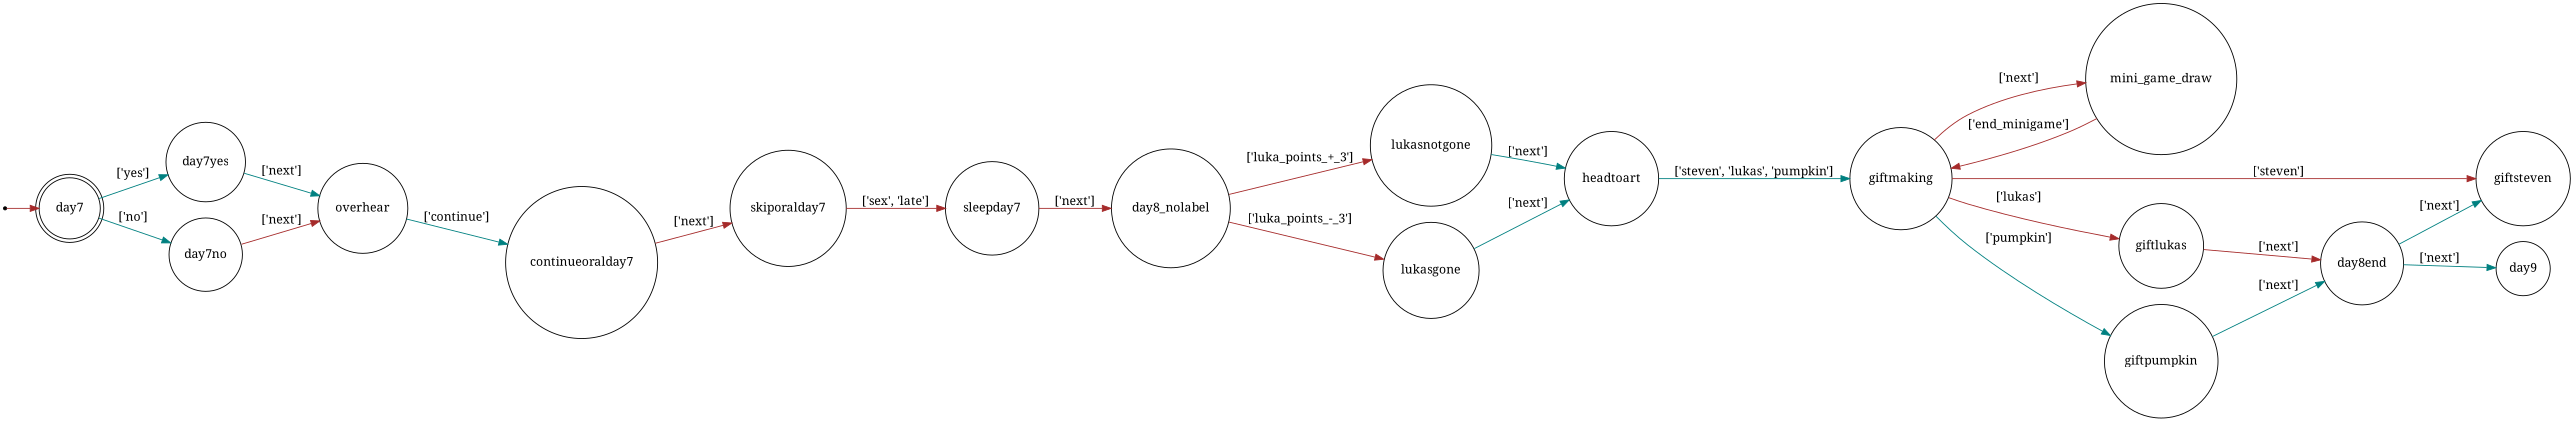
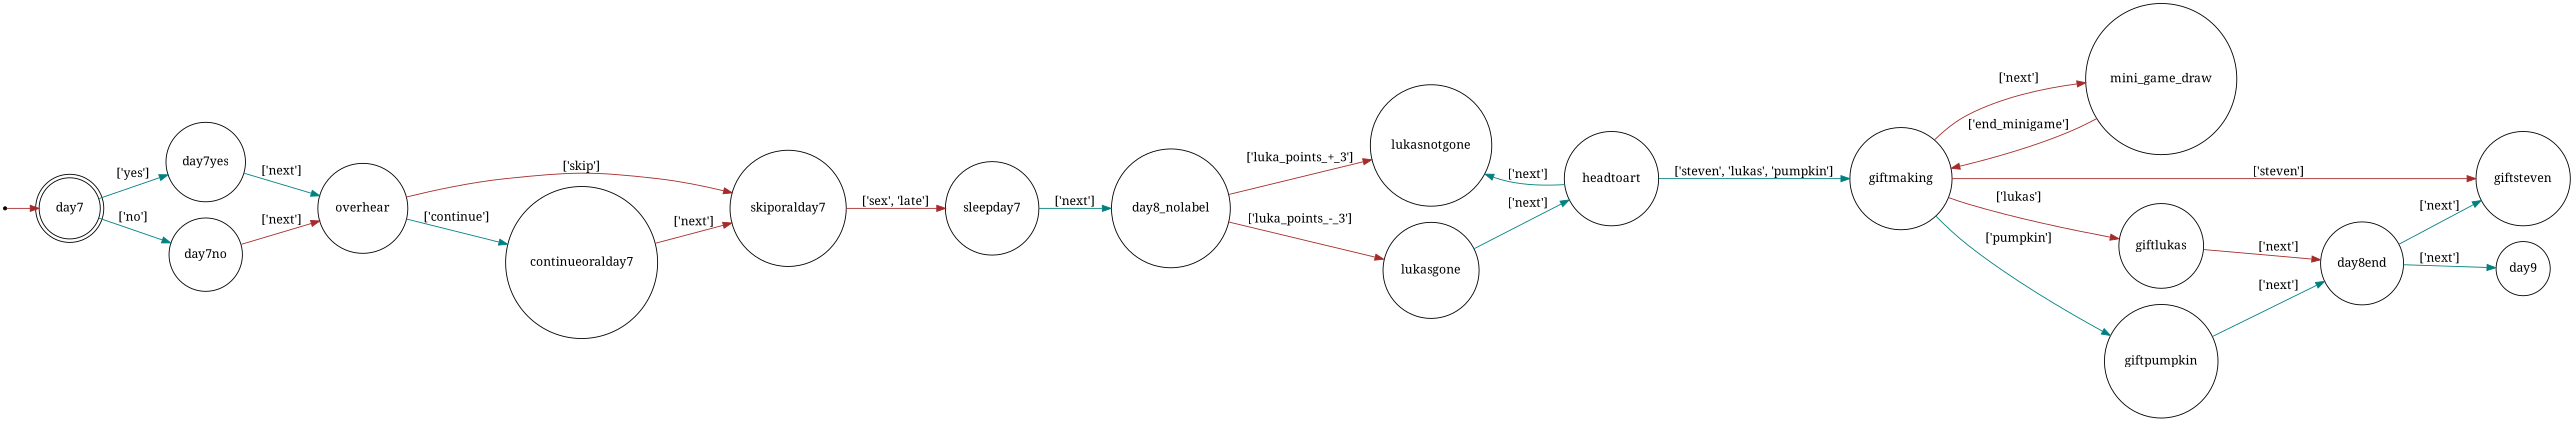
(1524, 160) -> (1529, 184)
none -> (565, 174)
(1070, 208) -> (1070, 208)
